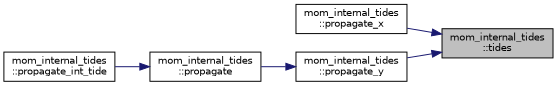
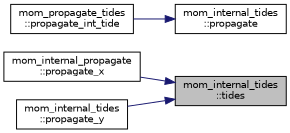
(351, 19) -> (72, 67)
(59, 67) -> (72, 19)
(273, 67) -> none
